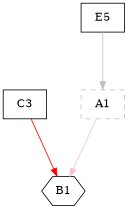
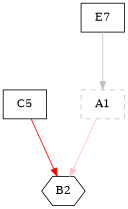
(103, 18) -> (103, 18)
(25, 104) -> (25, 104)
(63, 191) -> (63, 191)
